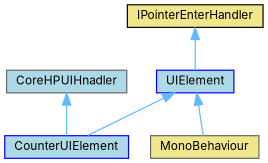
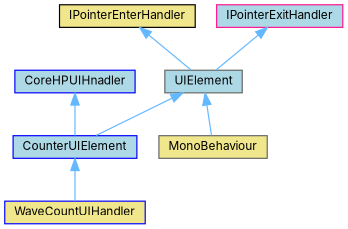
none -> (280, 16)
(67, 82) -> (75, 82)
(195, 82) -> (204, 82)
none -> (75, 212)
